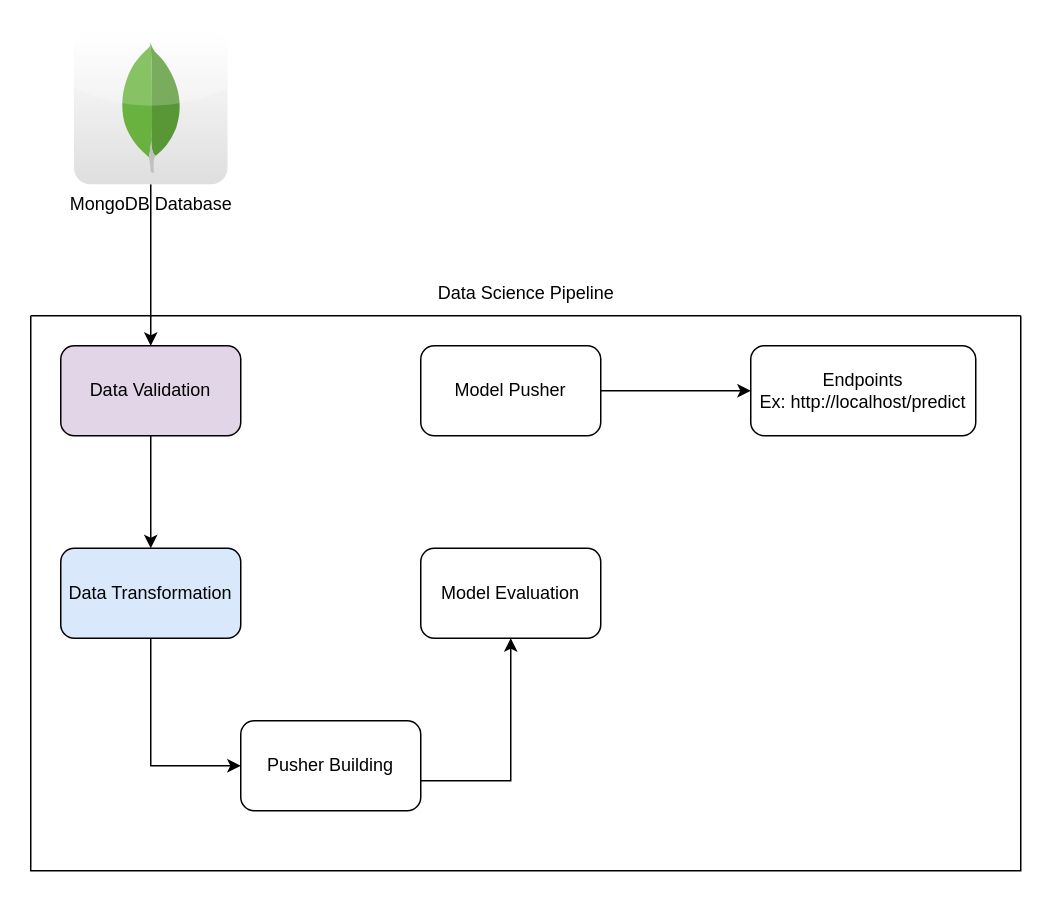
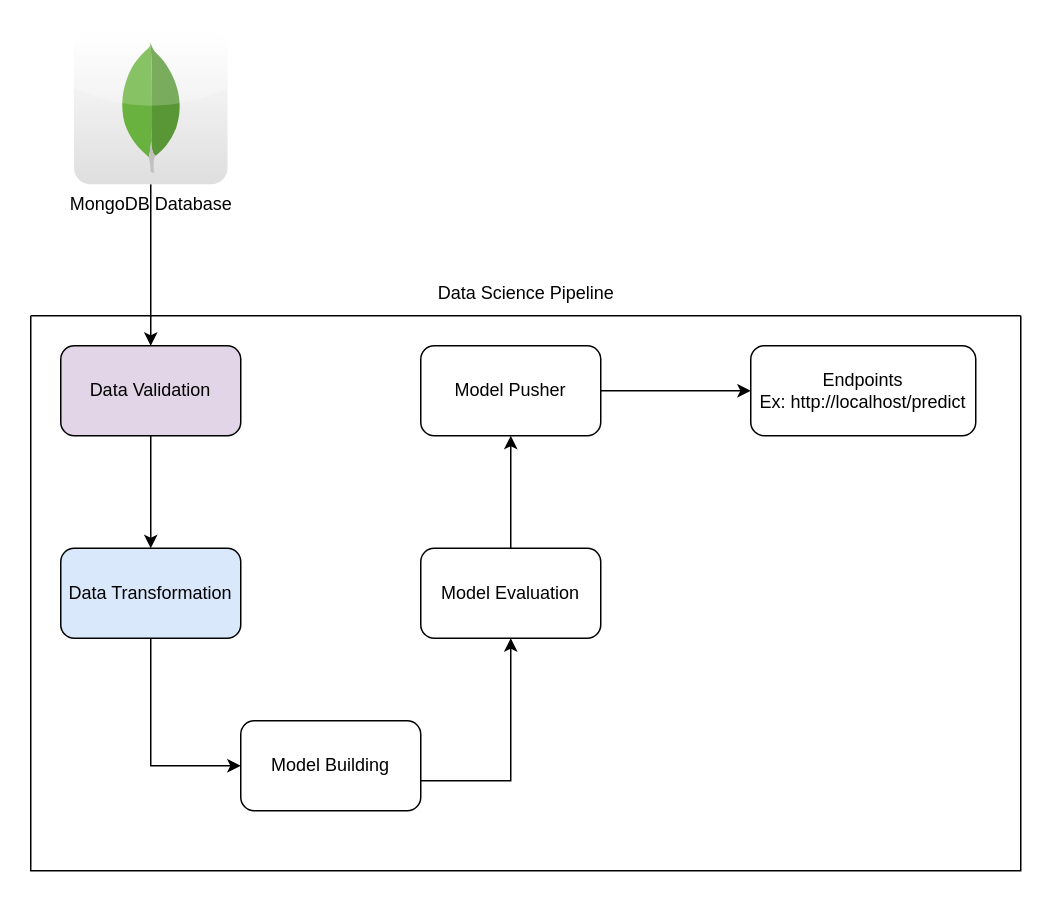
none -> (511, 497)
(331, 766) -> (331, 766)
